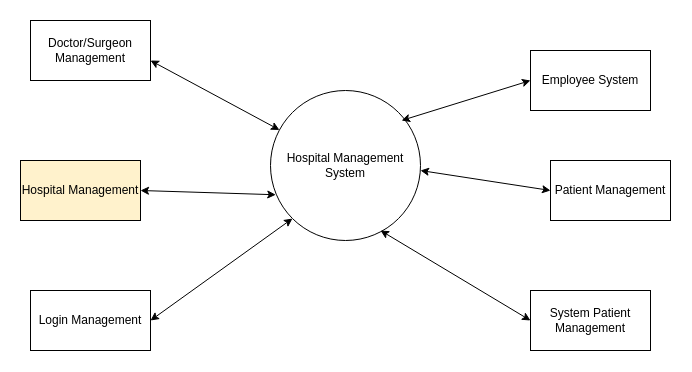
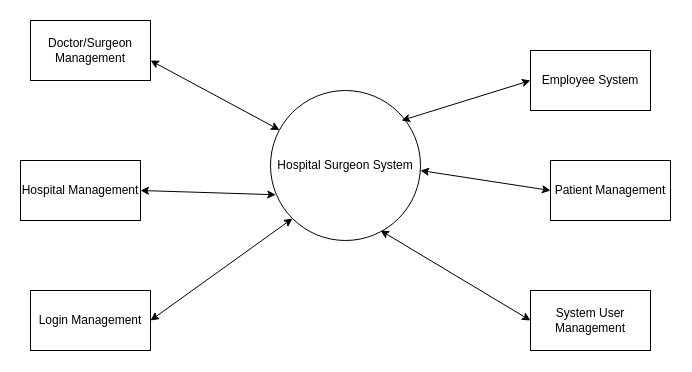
(346, 166) -> (346, 166)
(81, 191) -> (81, 191)
(591, 321) -> (591, 321)
